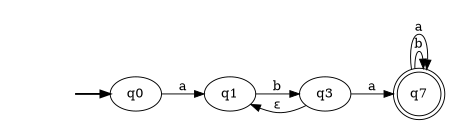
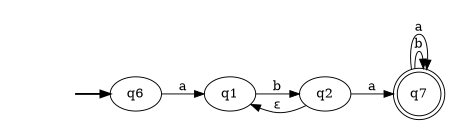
(136, 94) -> (136, 94)
(325, 94) -> (325, 94)
